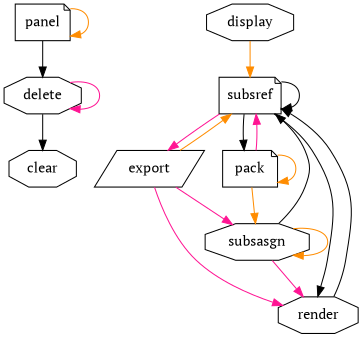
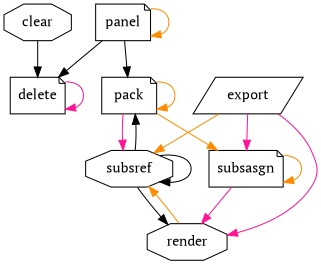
(250, 22) -> none
none -> (126, 54)
(43, 96) -> (38, 96)
(250, 96) -> (129, 169)
(43, 127) -> (38, 54)
(198, 129) -> none
(309, 173) -> none
(350, 195) -> (168, 208)
(257, 242) -> (246, 169)
